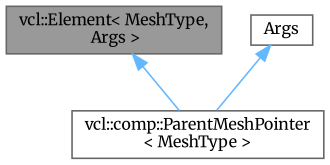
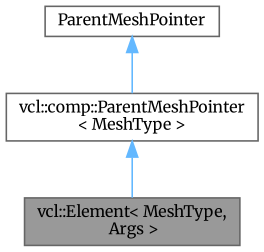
(282, 30) -> (132, 21)
(161, 88) -> (132, 178)
